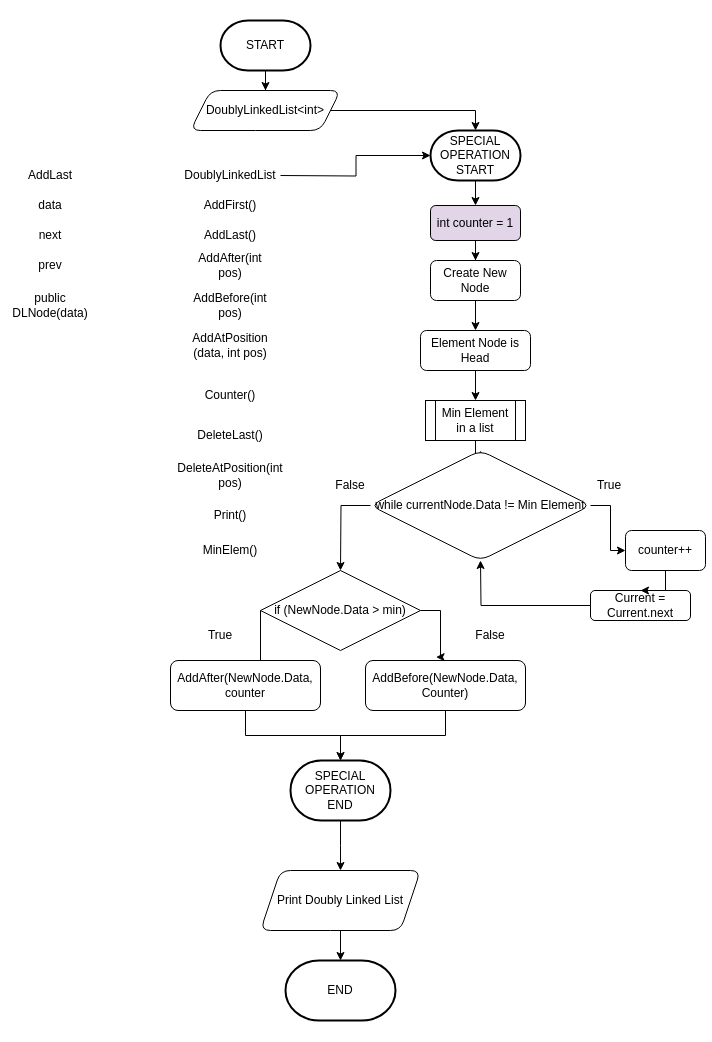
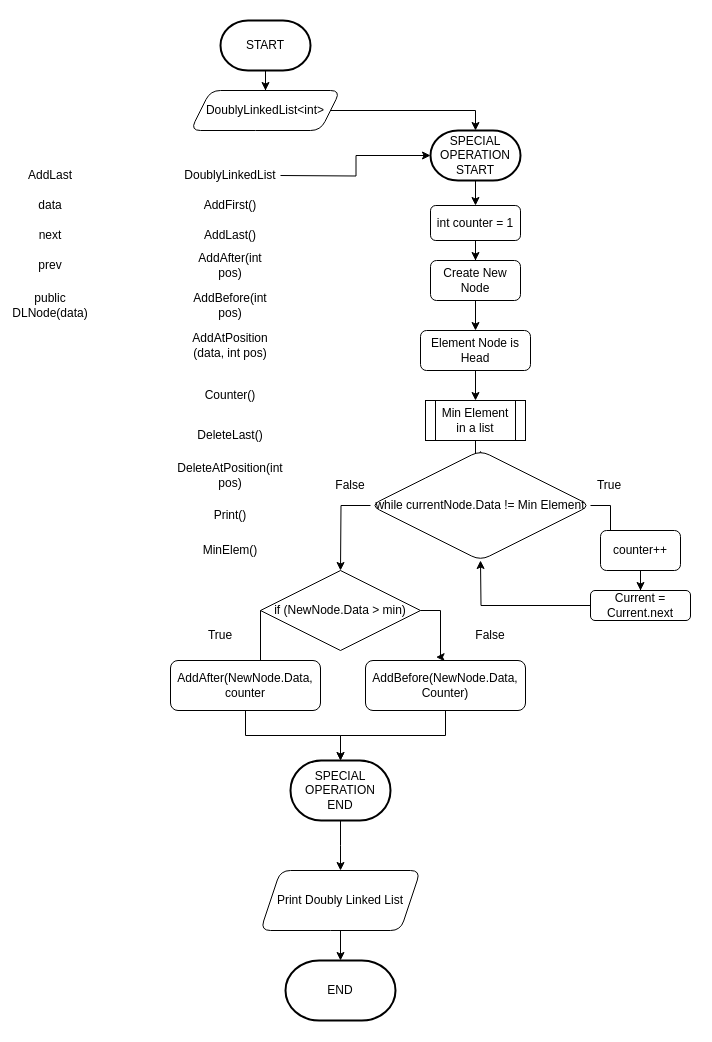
(476, 223) -> (476, 223)
(666, 551) -> (641, 551)
